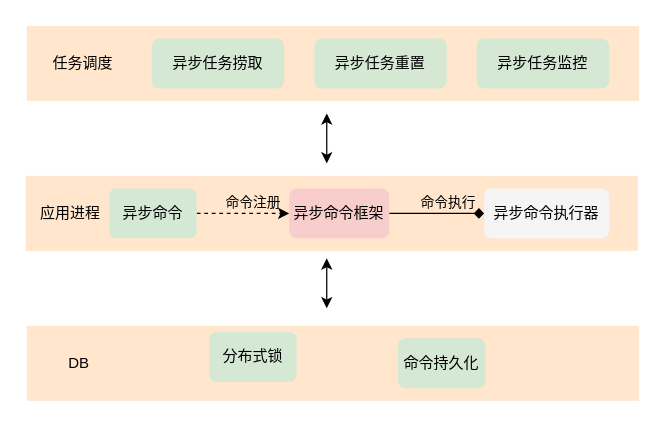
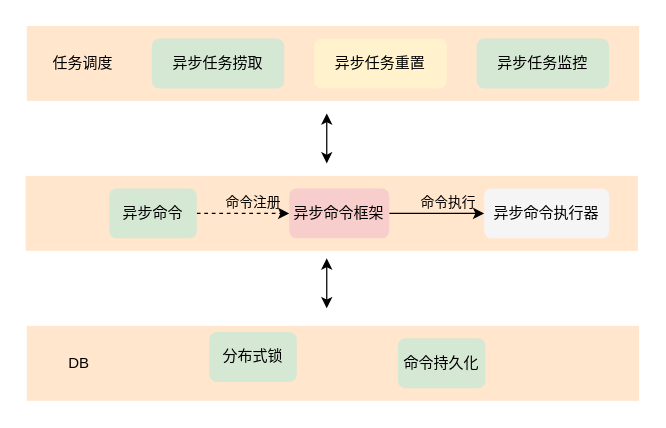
(381, 63) -> (381, 63)
(71, 213) -> none
(473, 213) -> (474, 213)
